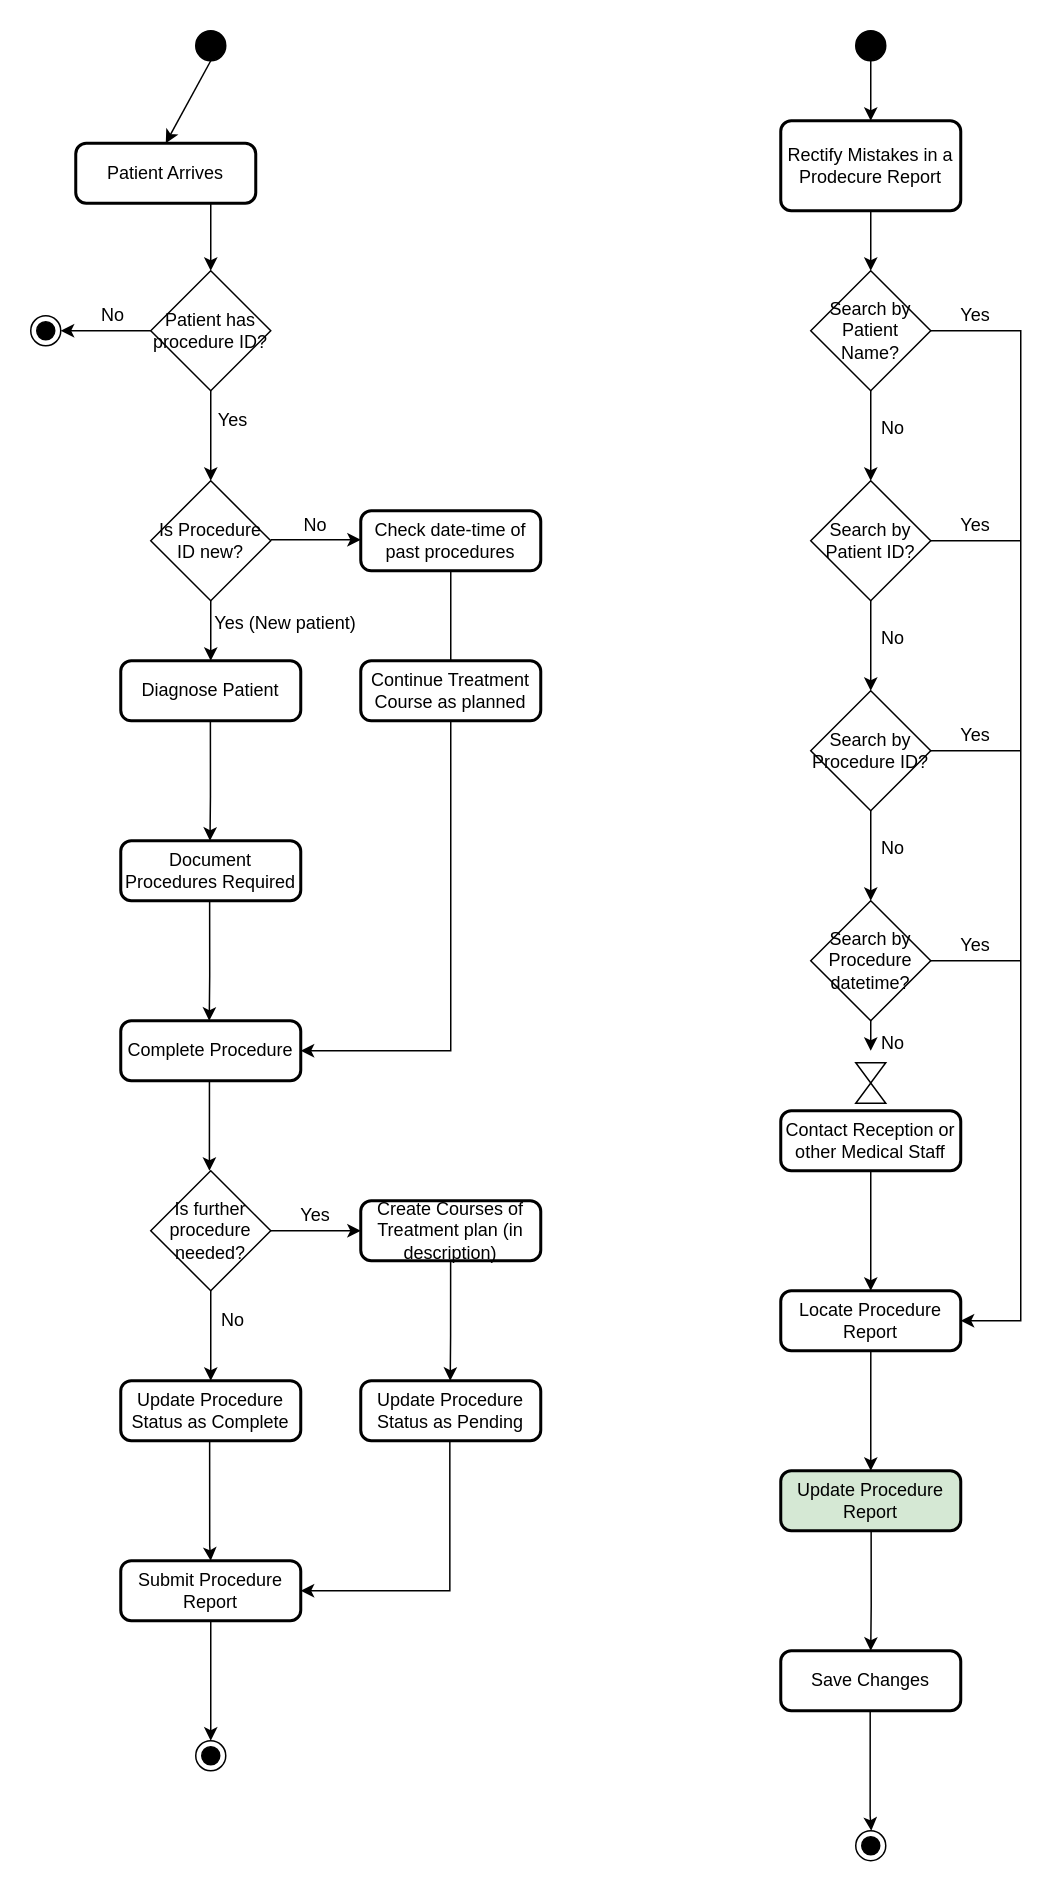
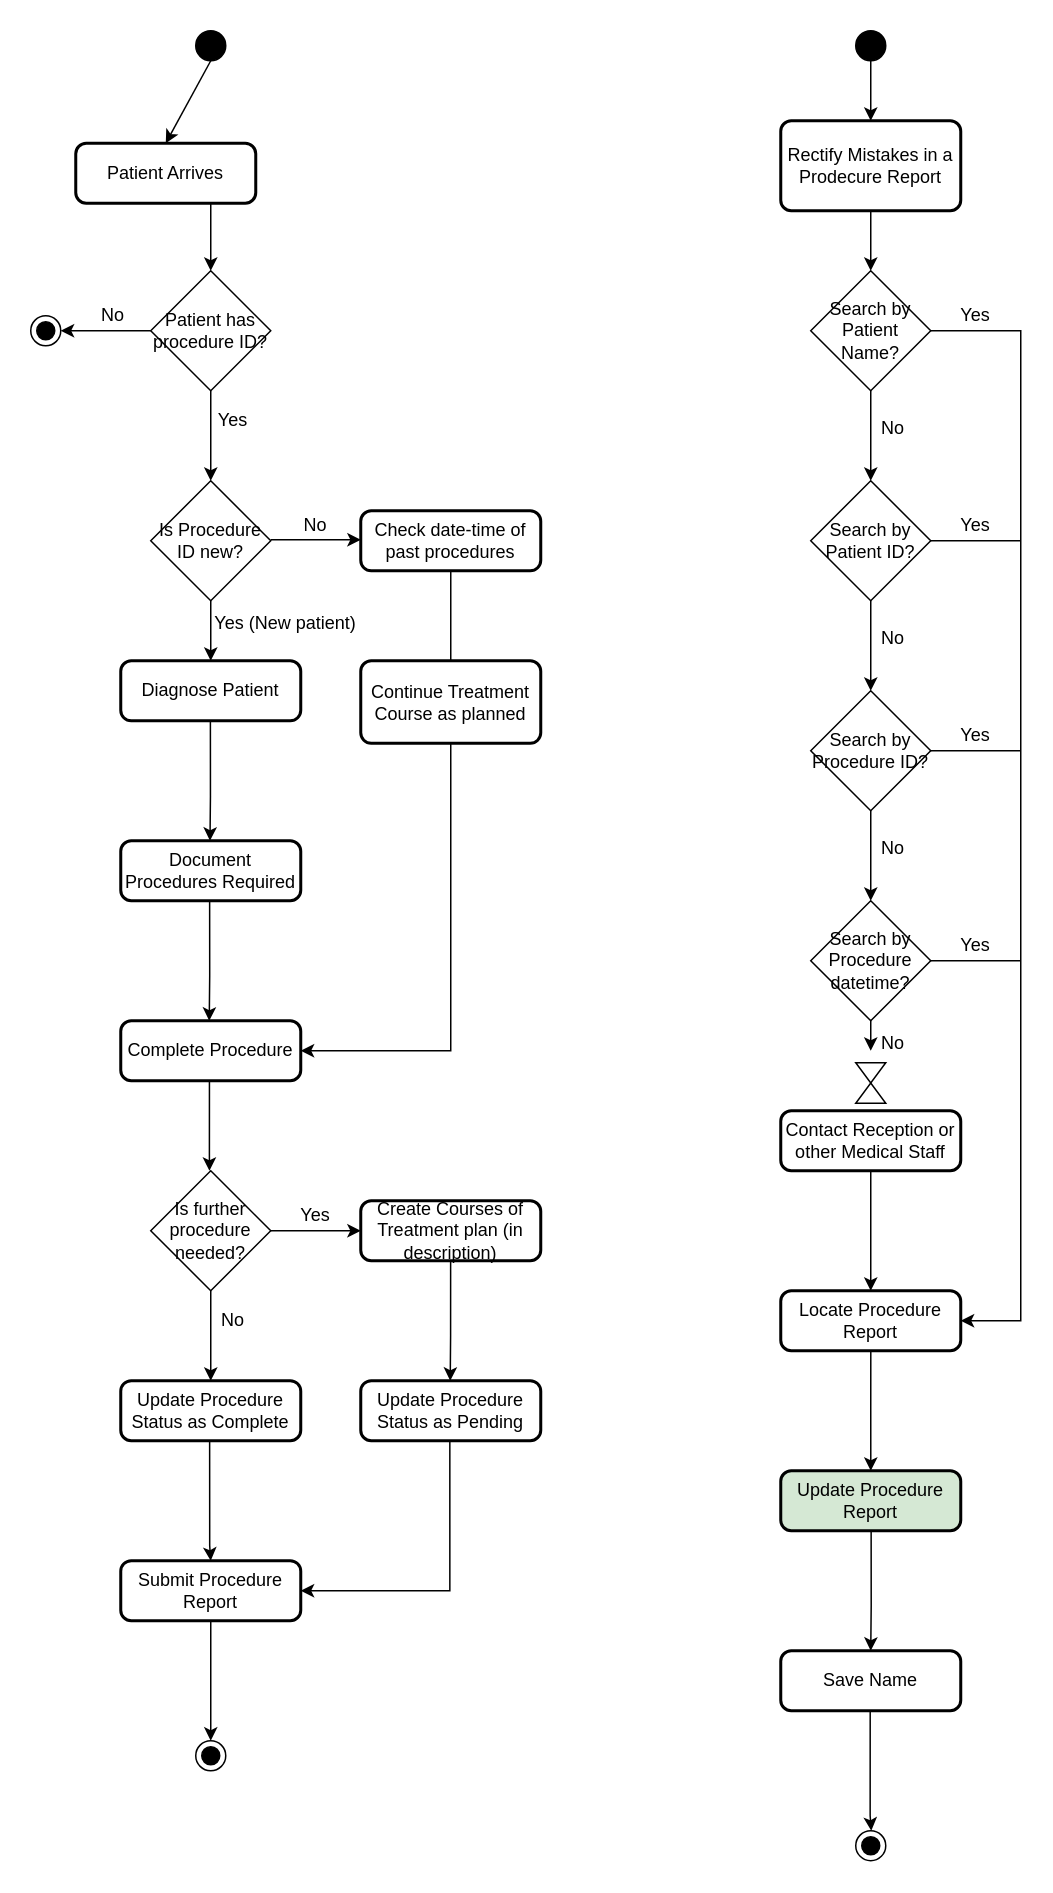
(451, 691) -> (451, 702)
(871, 1681) -> (871, 1681)
